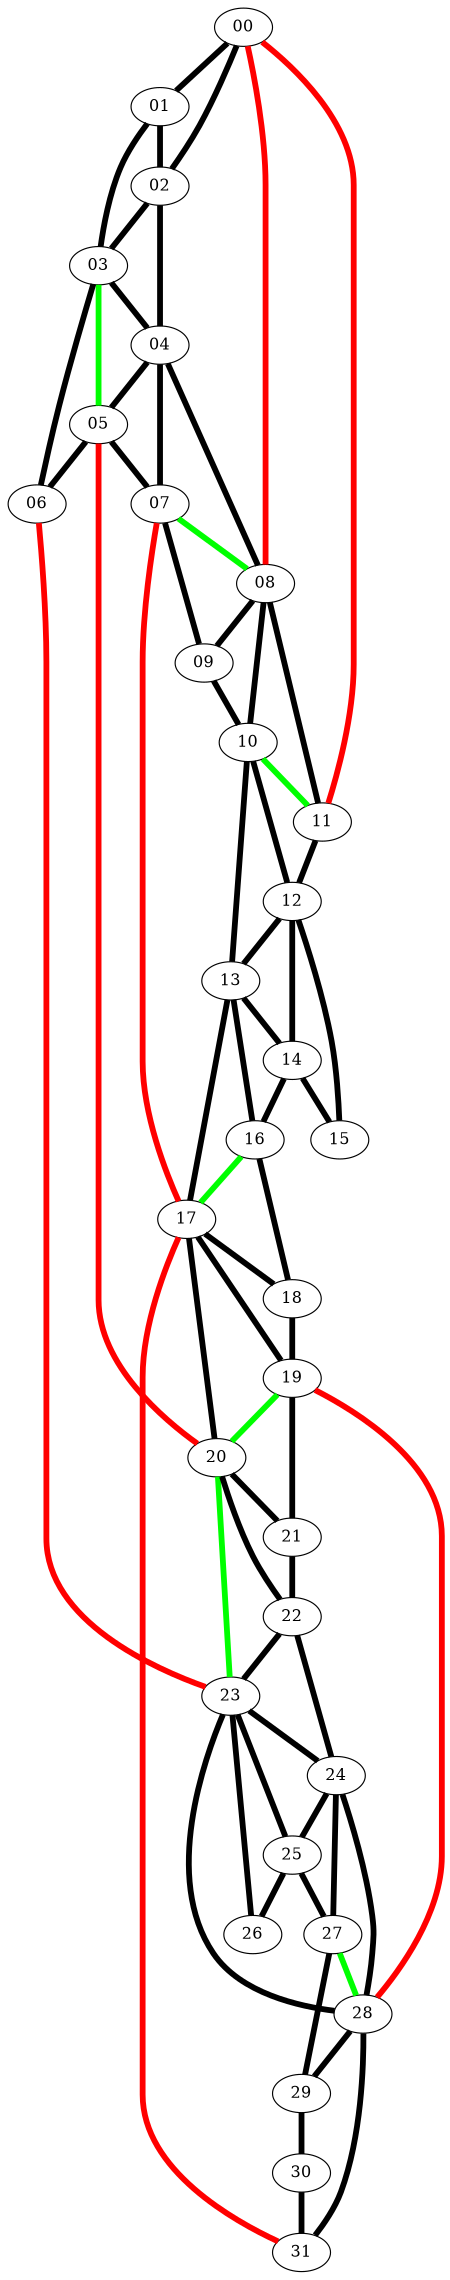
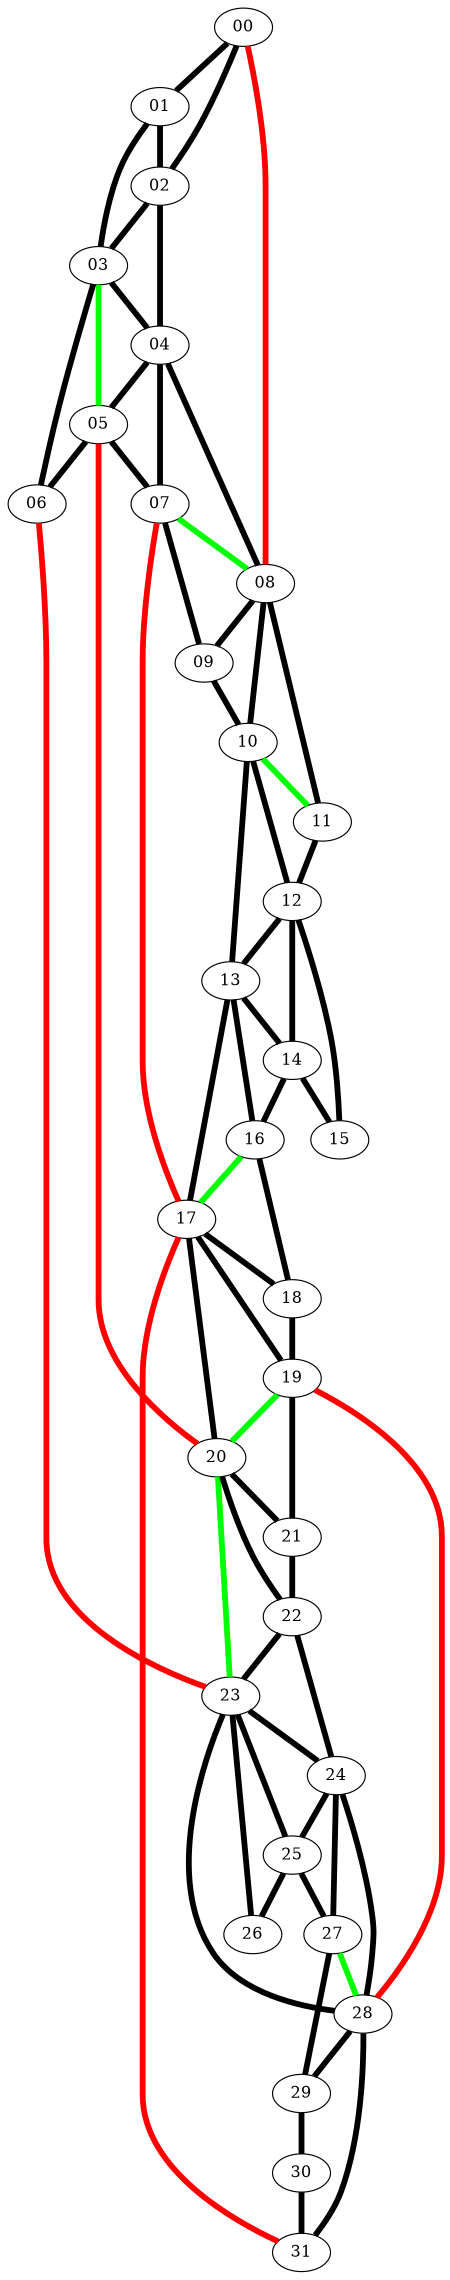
(354, 408) -> none
